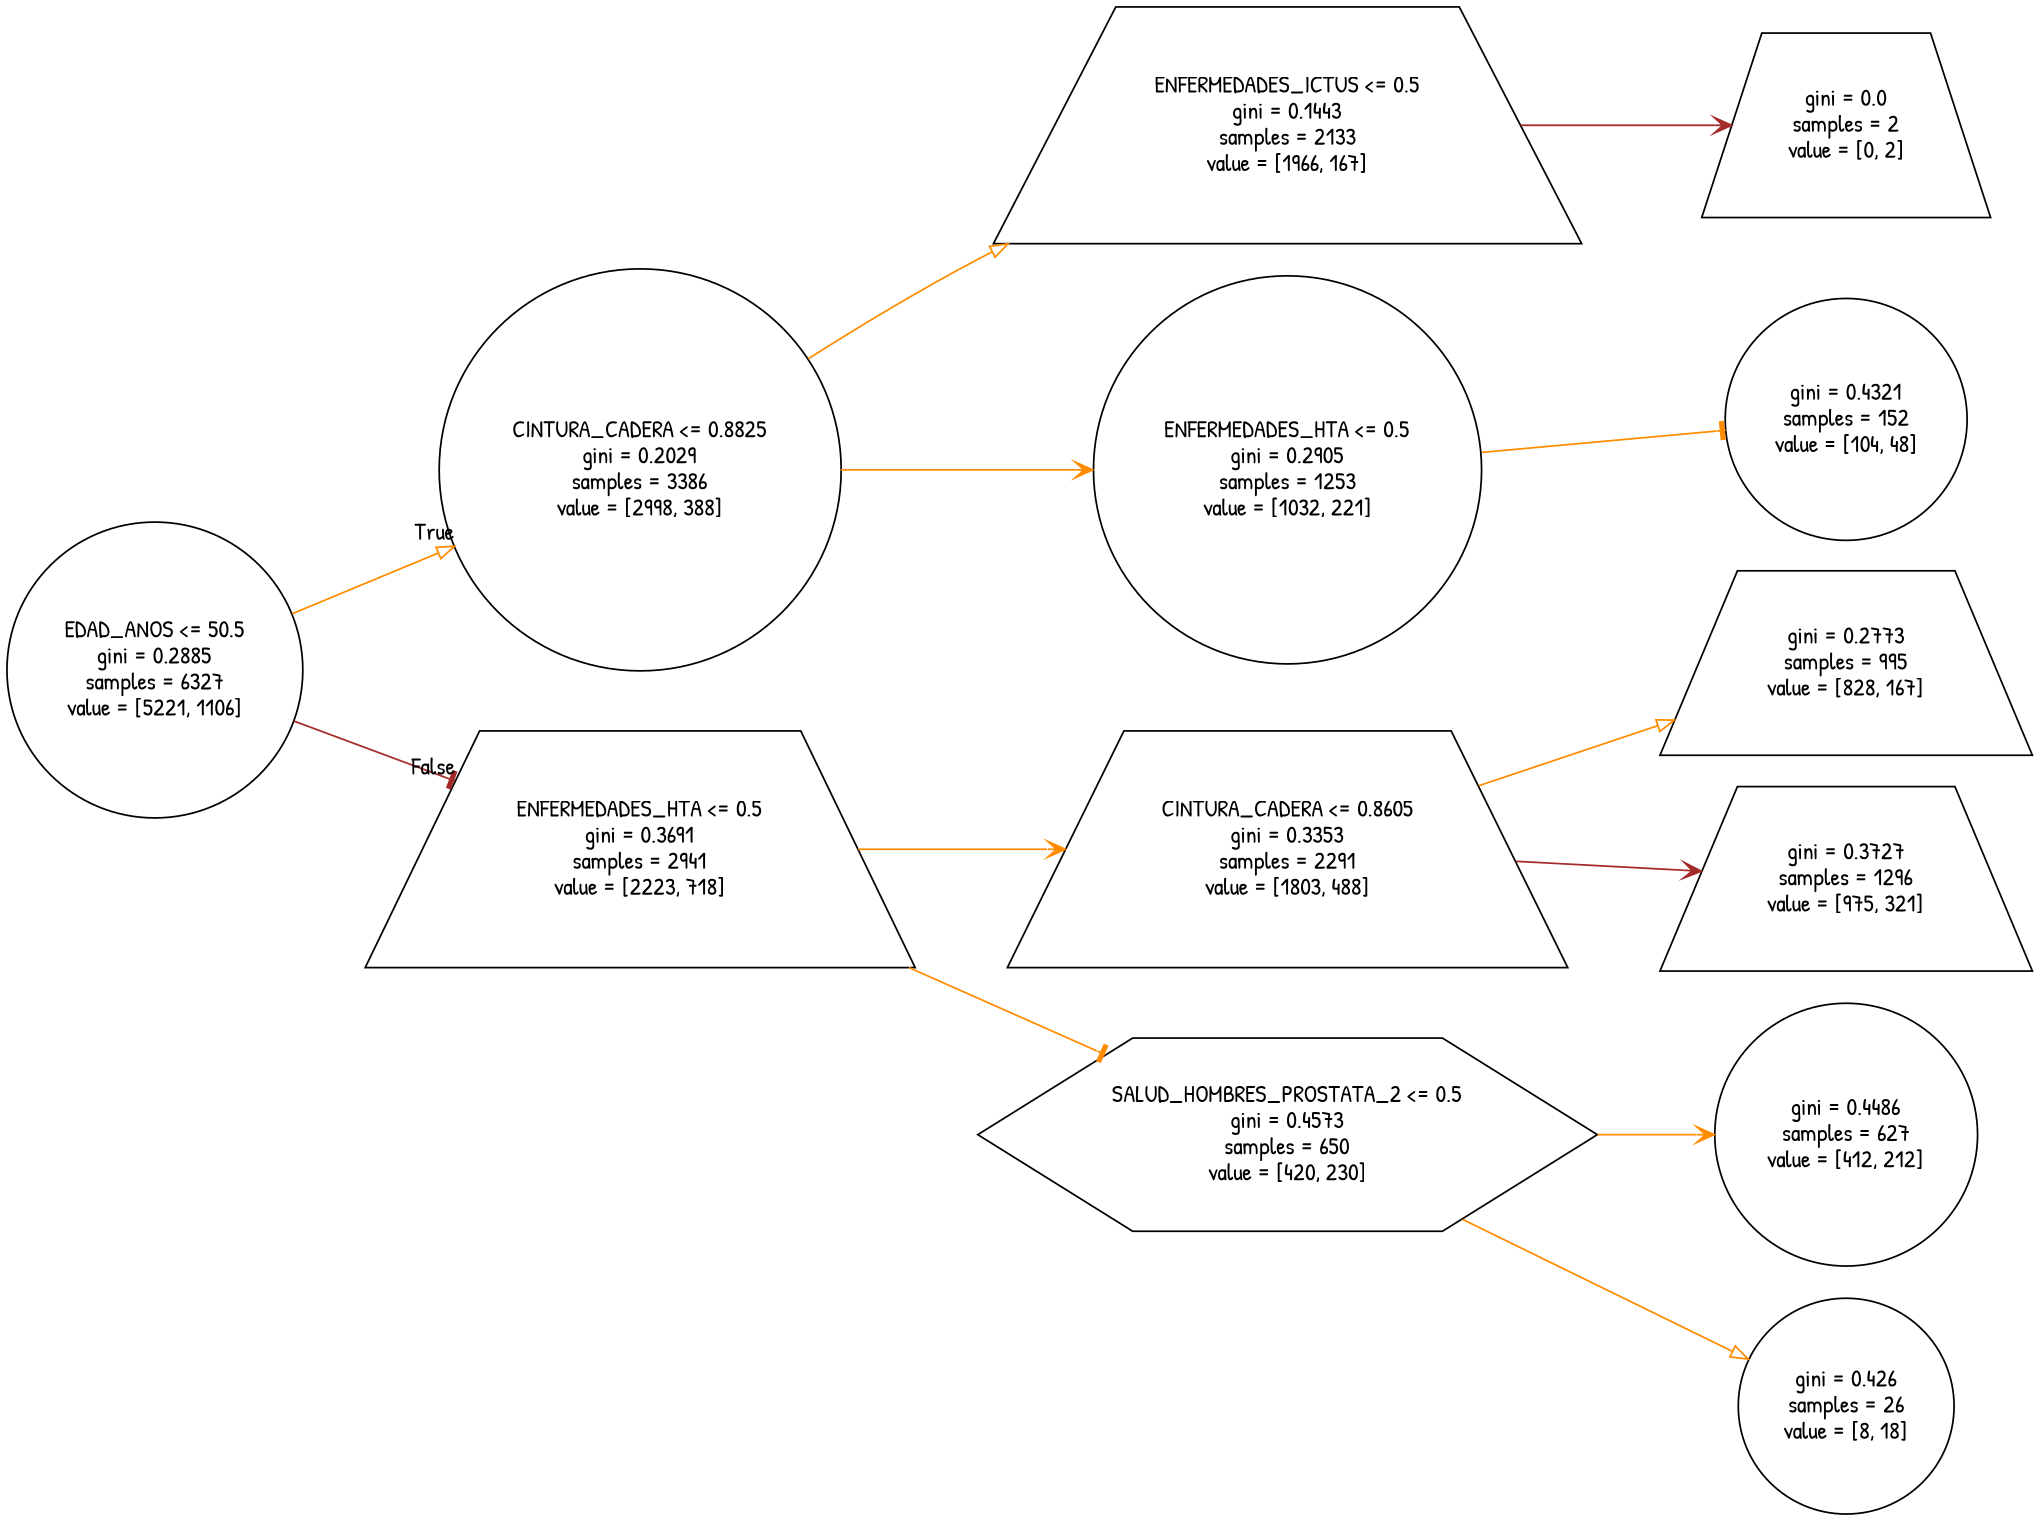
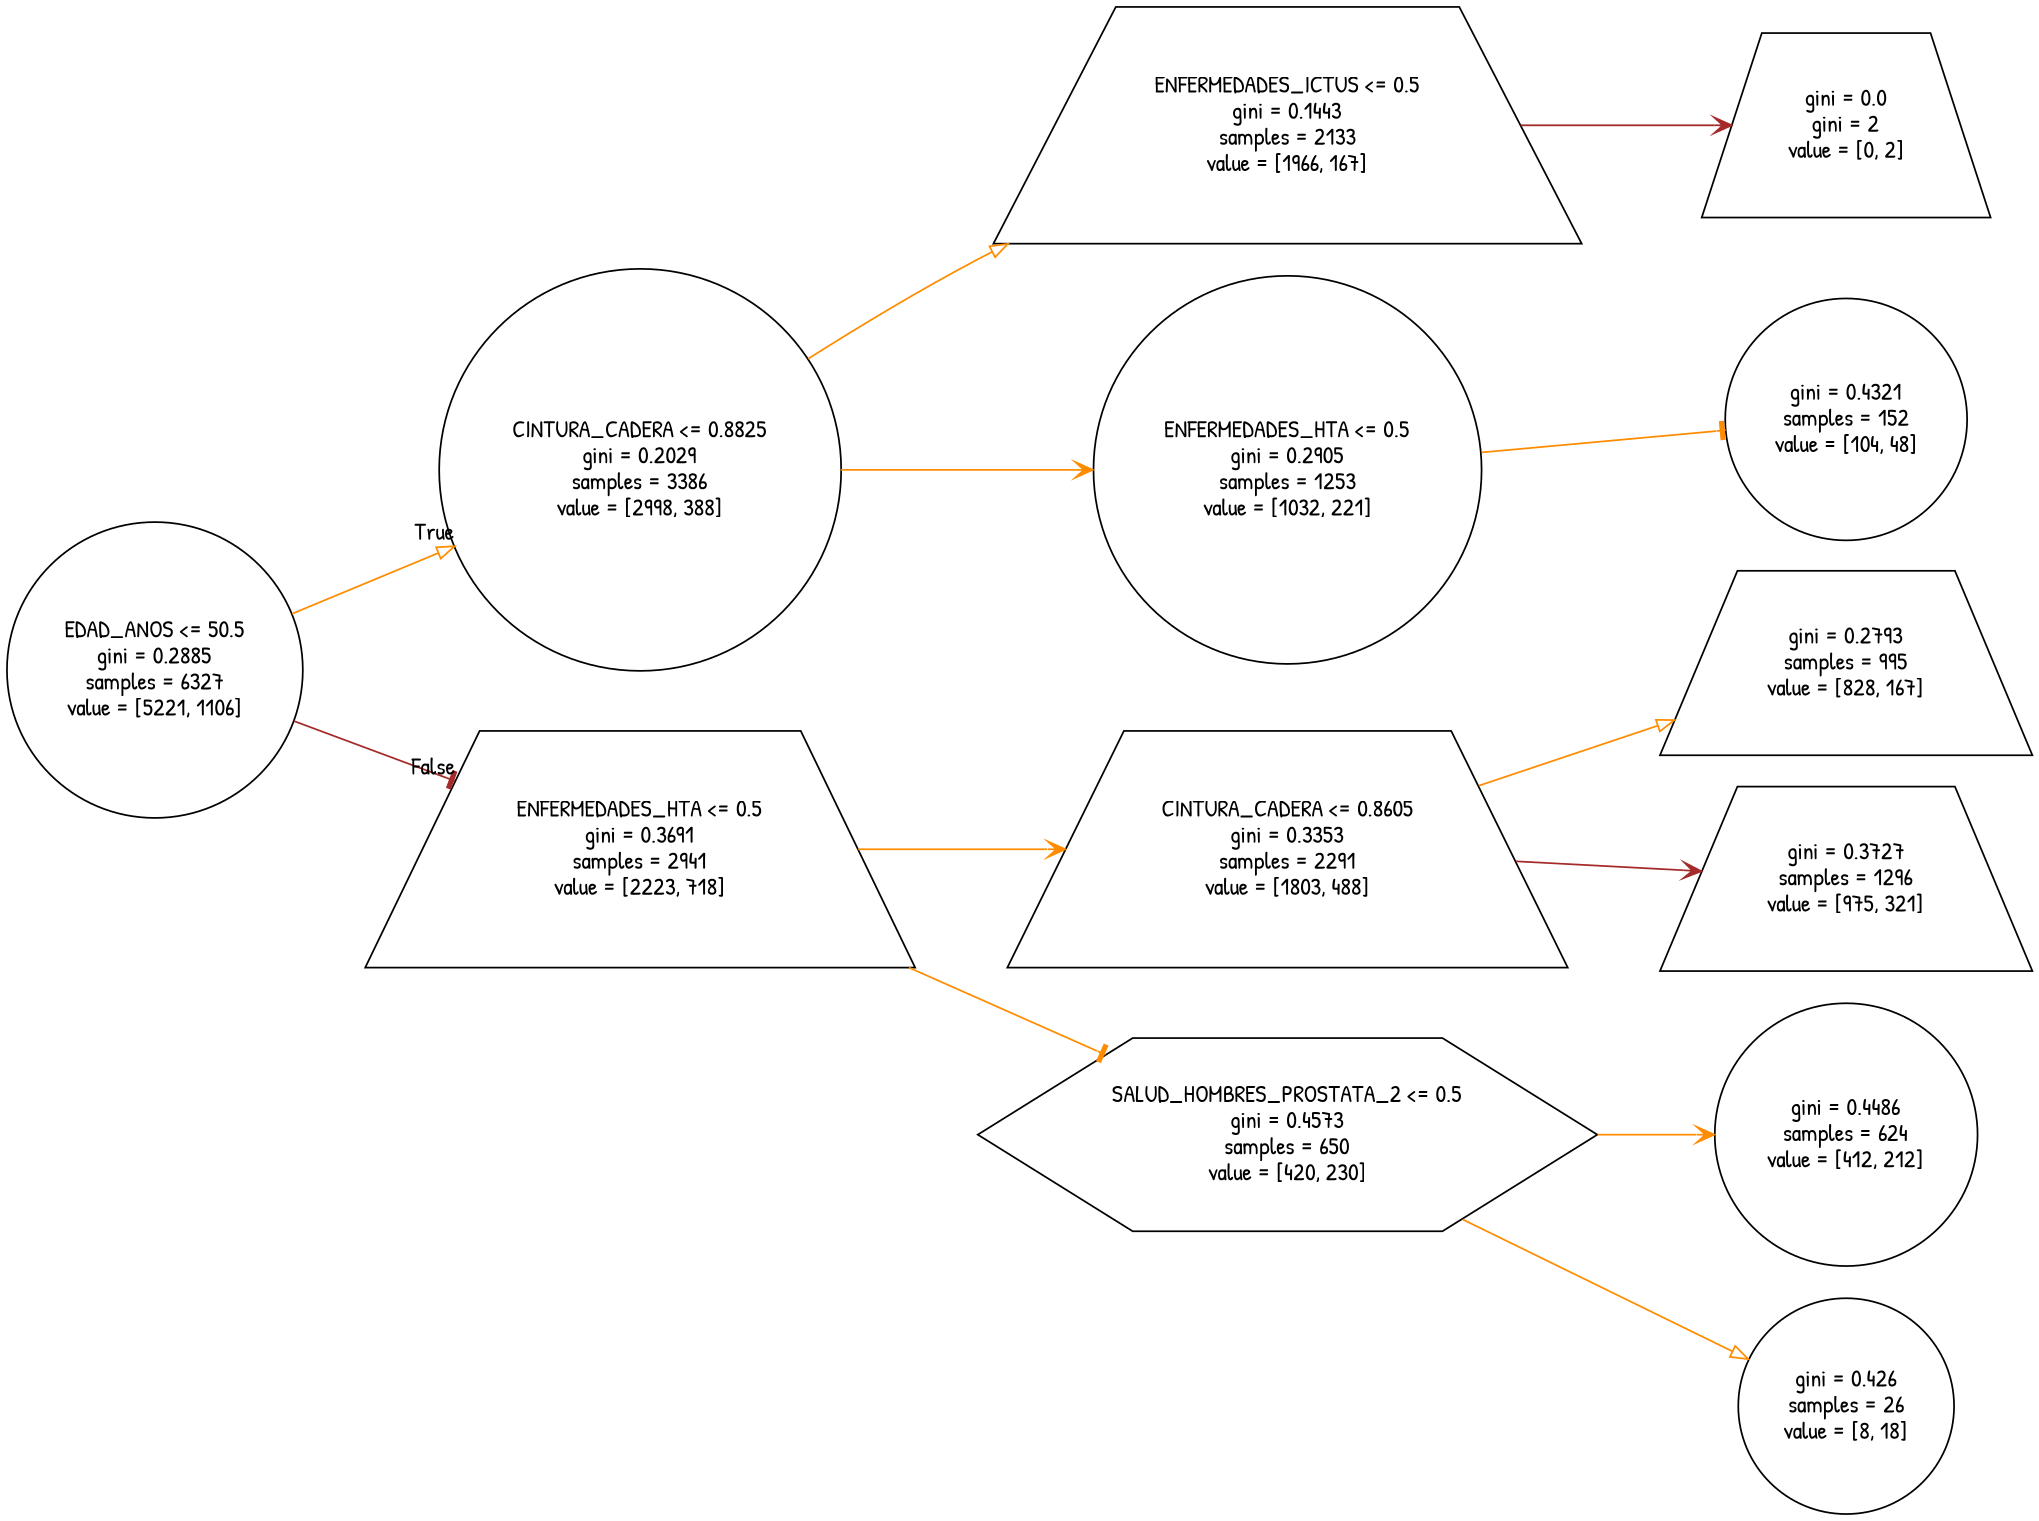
(1846, 125) -> (1846, 125)
(1846, 663) -> (1846, 663)
(1846, 1135) -> (1846, 1135)
